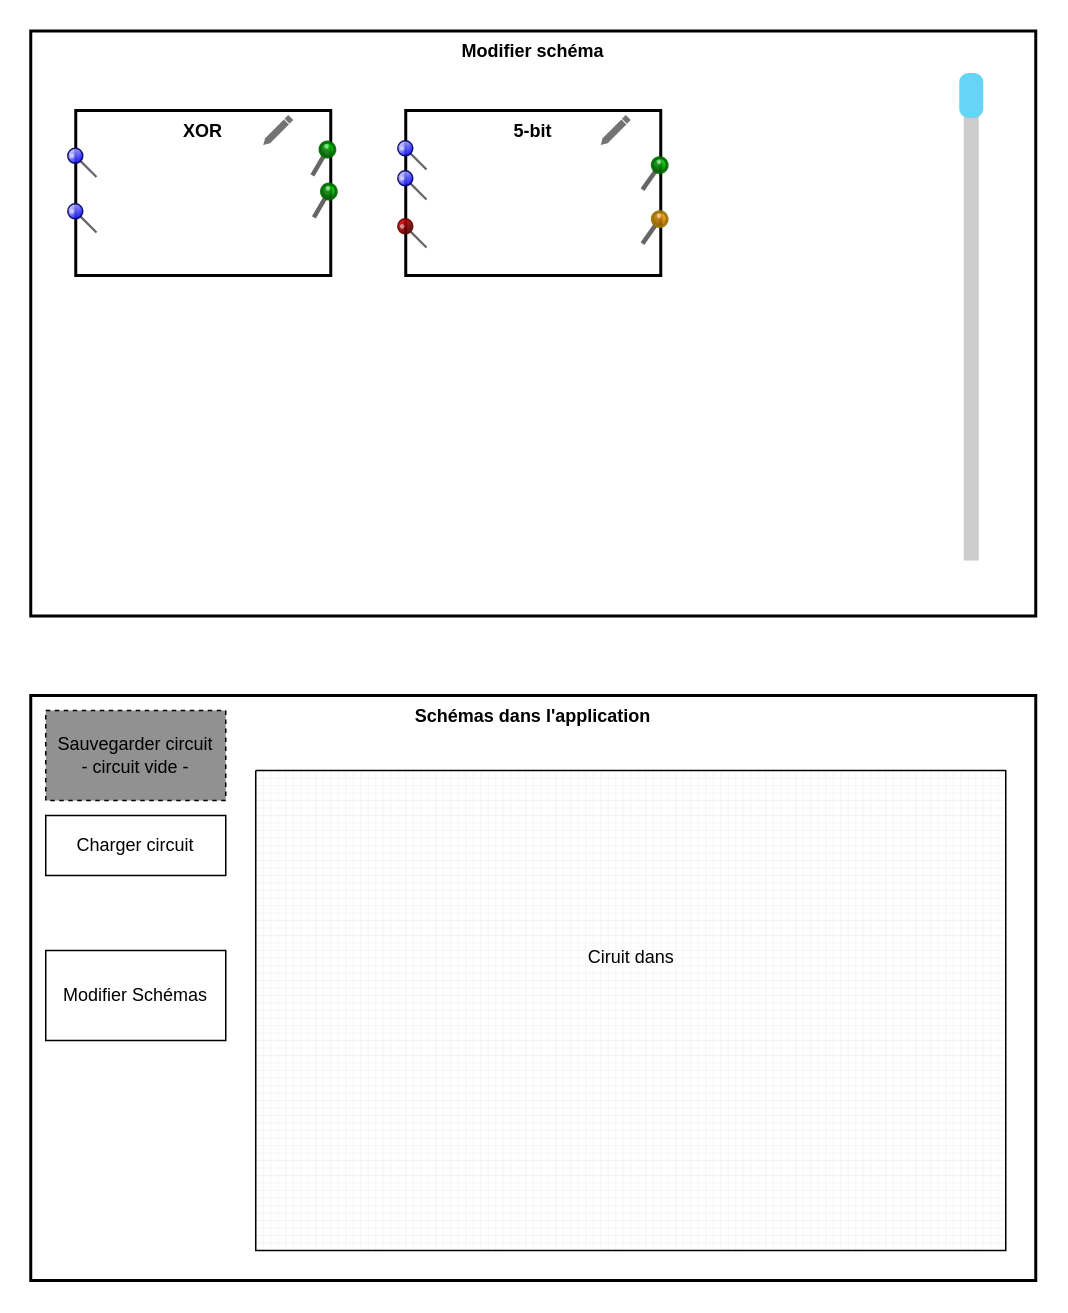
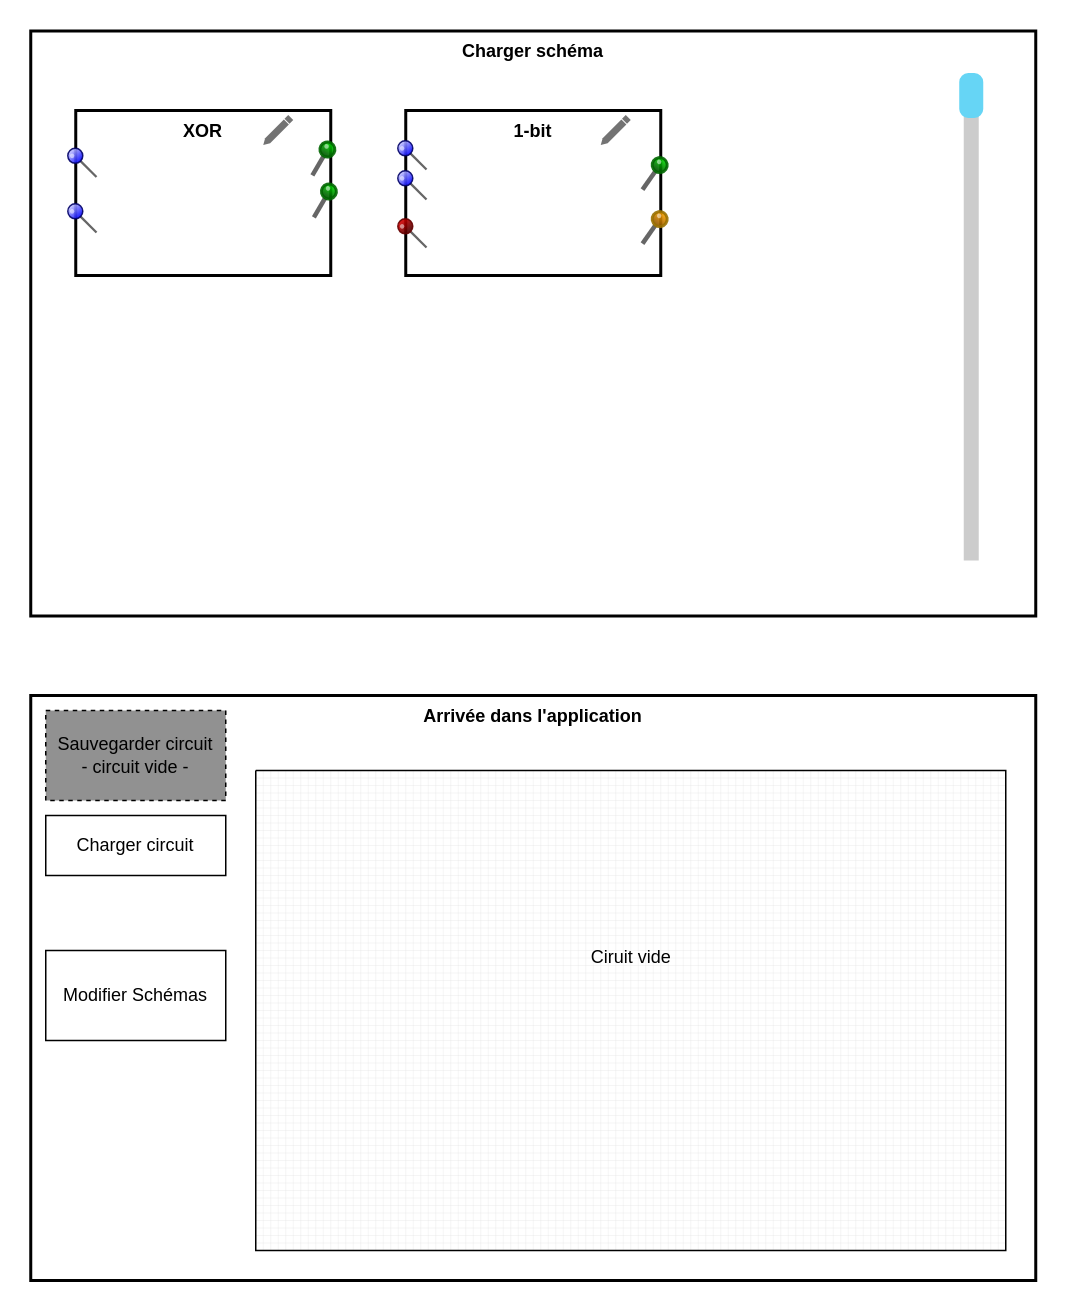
(533, 52) -> (533, 52)
(533, 132) -> (533, 132)
(533, 717) -> (533, 717)
(632, 958) -> (632, 958)
